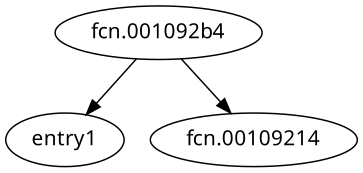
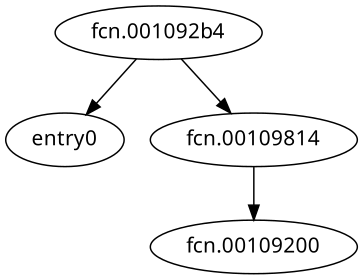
(65, 140) -> (65, 140)
(254, 140) -> (254, 140)
none -> (254, 247)
